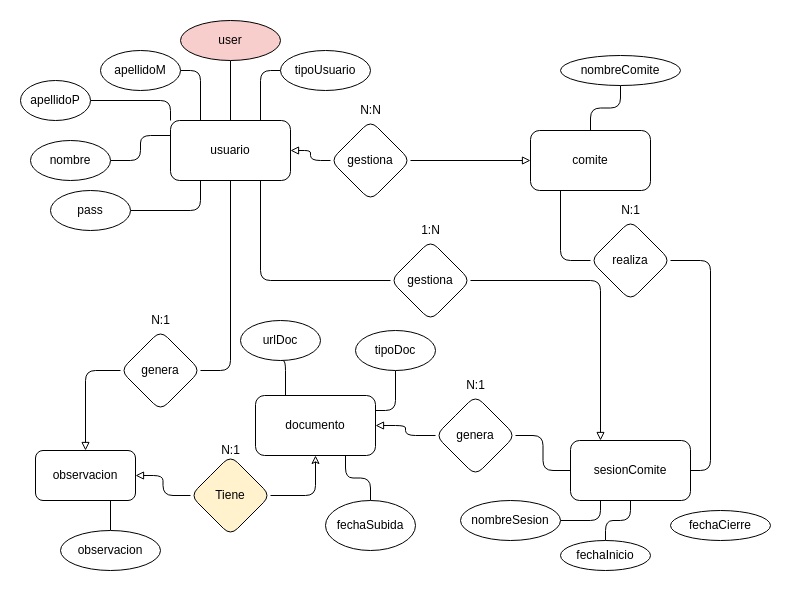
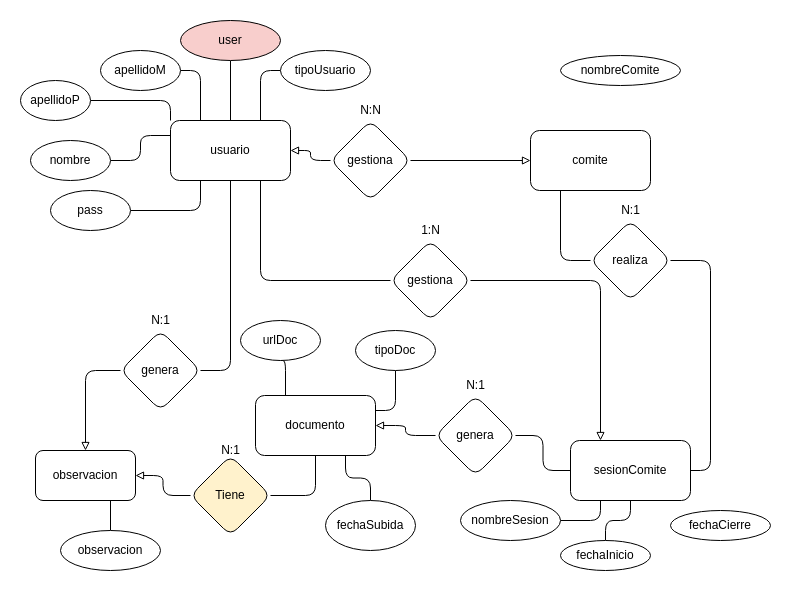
(606, 108) -> none
(316, 464) -> (316, 461)
